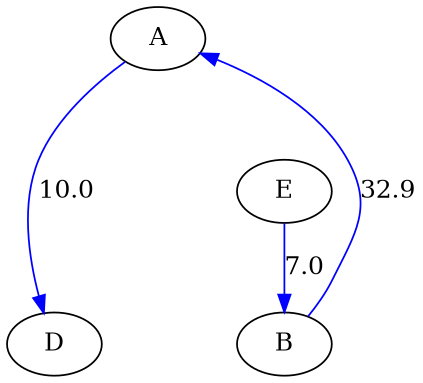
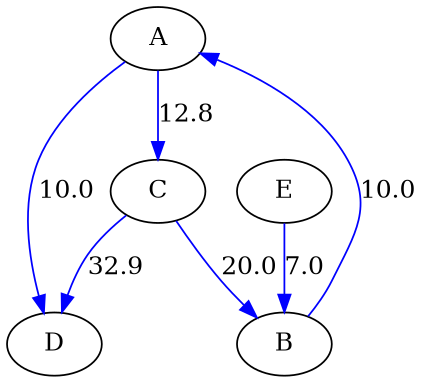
none -> (158, 191)
(388, 191) -> (388, 191)
